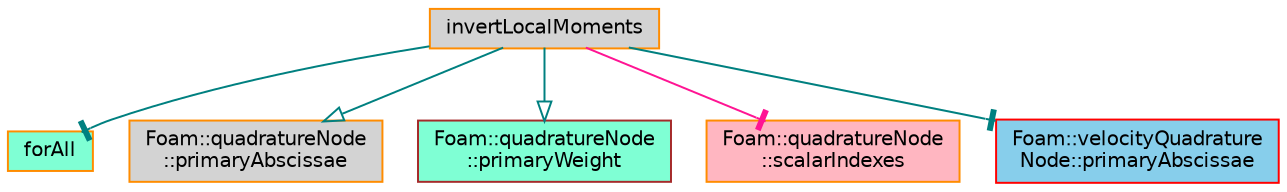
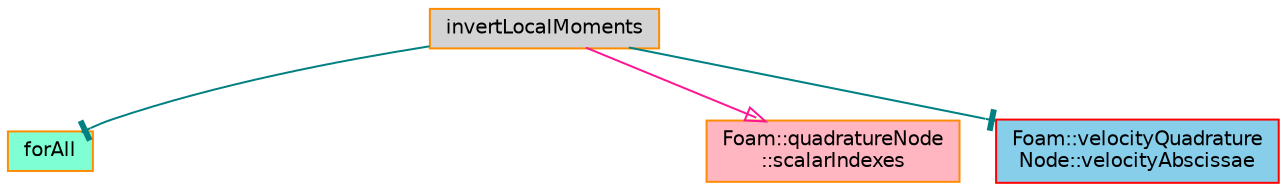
(671, 83) -> (671, 83)
(256, 151) -> none
(544, 151) -> none
(1137, 151) -> (1137, 151)
